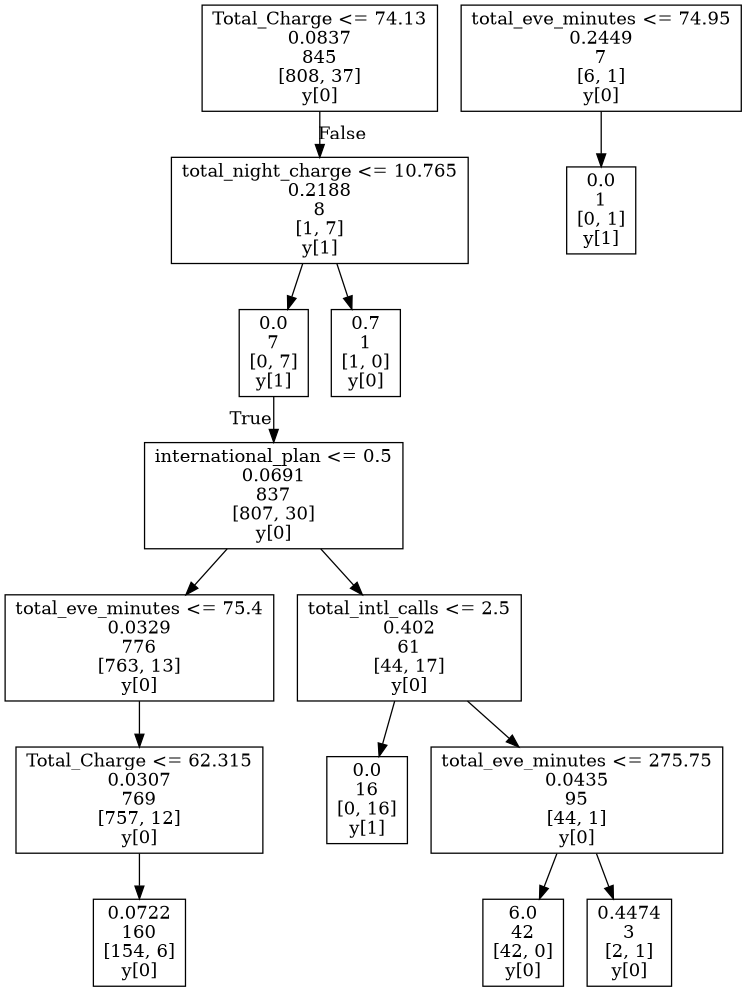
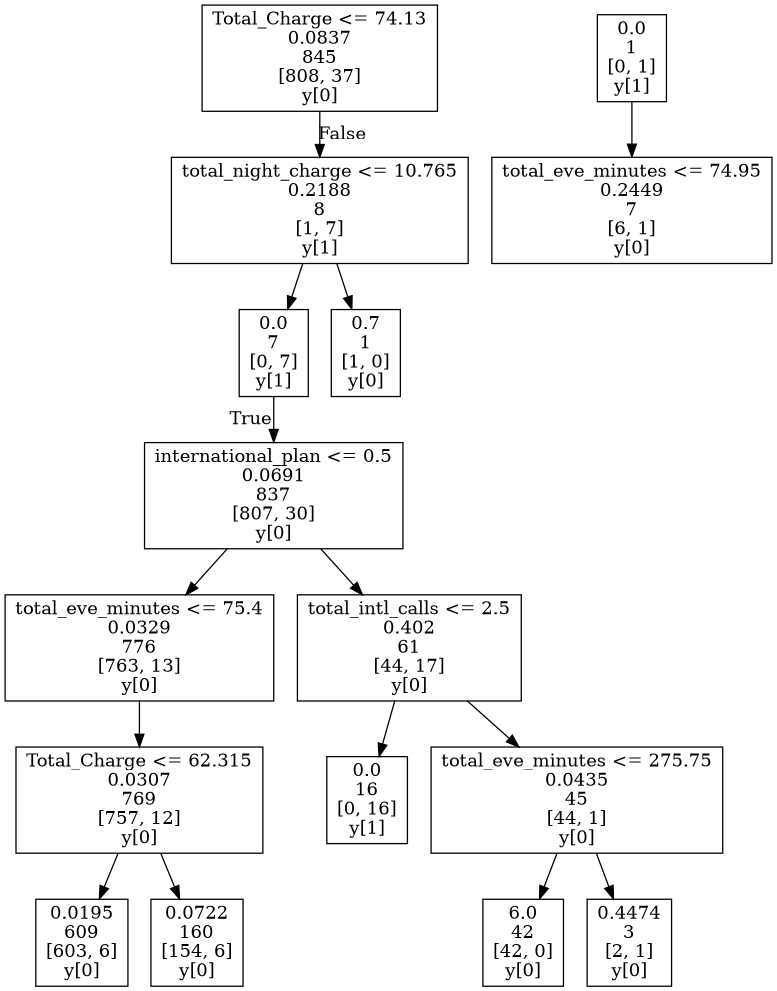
(601, 133) -> (632, 123)
(577, 800) -> (577, 800)
none -> (82, 943)
